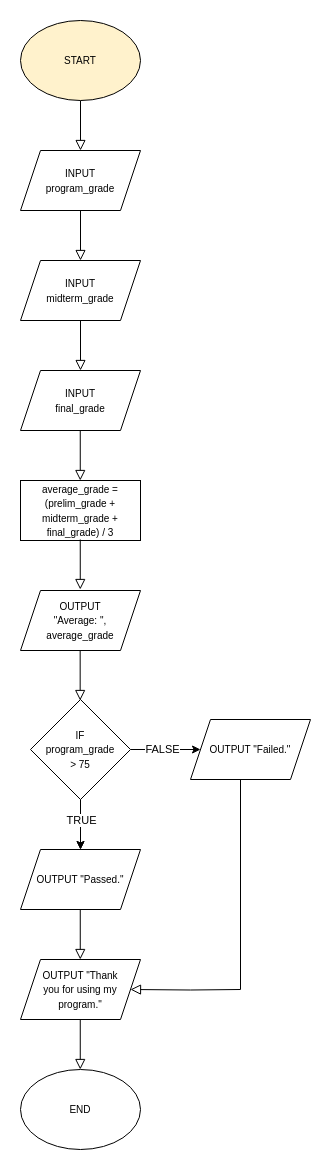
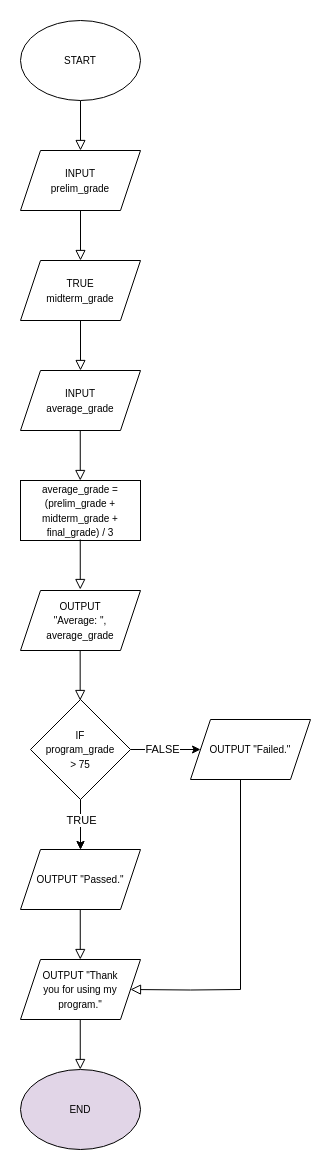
(81, 61) -> (81, 61)
(81, 181) -> (81, 181)
(81, 291) -> (81, 291)
(81, 401) -> (81, 401)
(81, 1110) -> (81, 1110)
